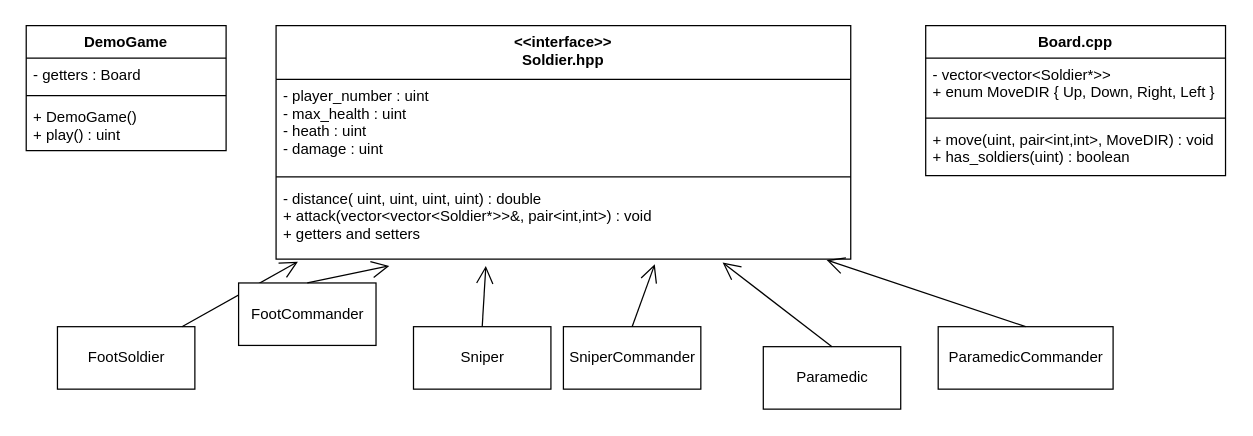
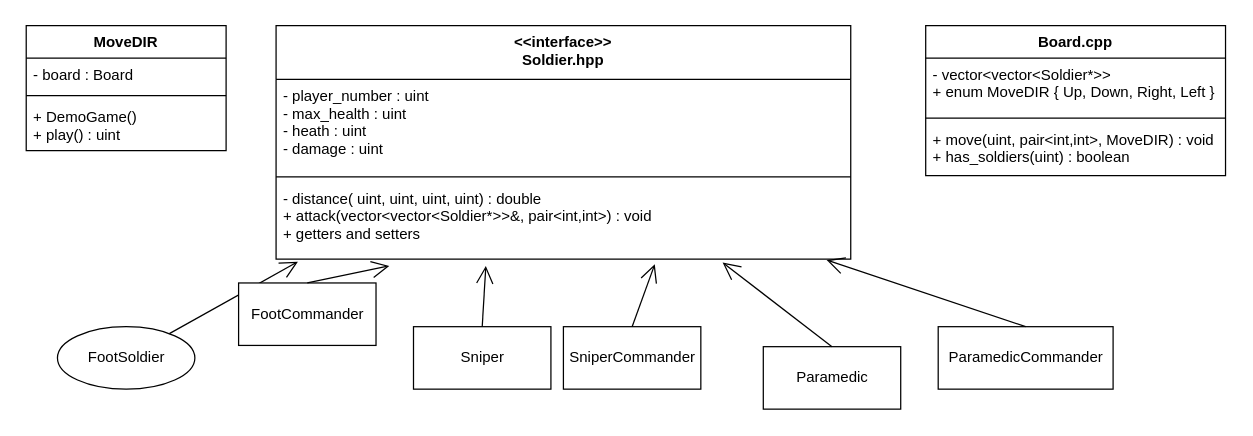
(125, 43) -> (125, 43)
(96, 75) -> (88, 75)
(126, 358) -> (126, 358)
